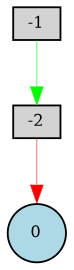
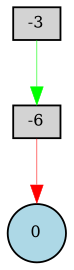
(37, 24) -> (37, 24)
(37, 122) -> (37, 122)
